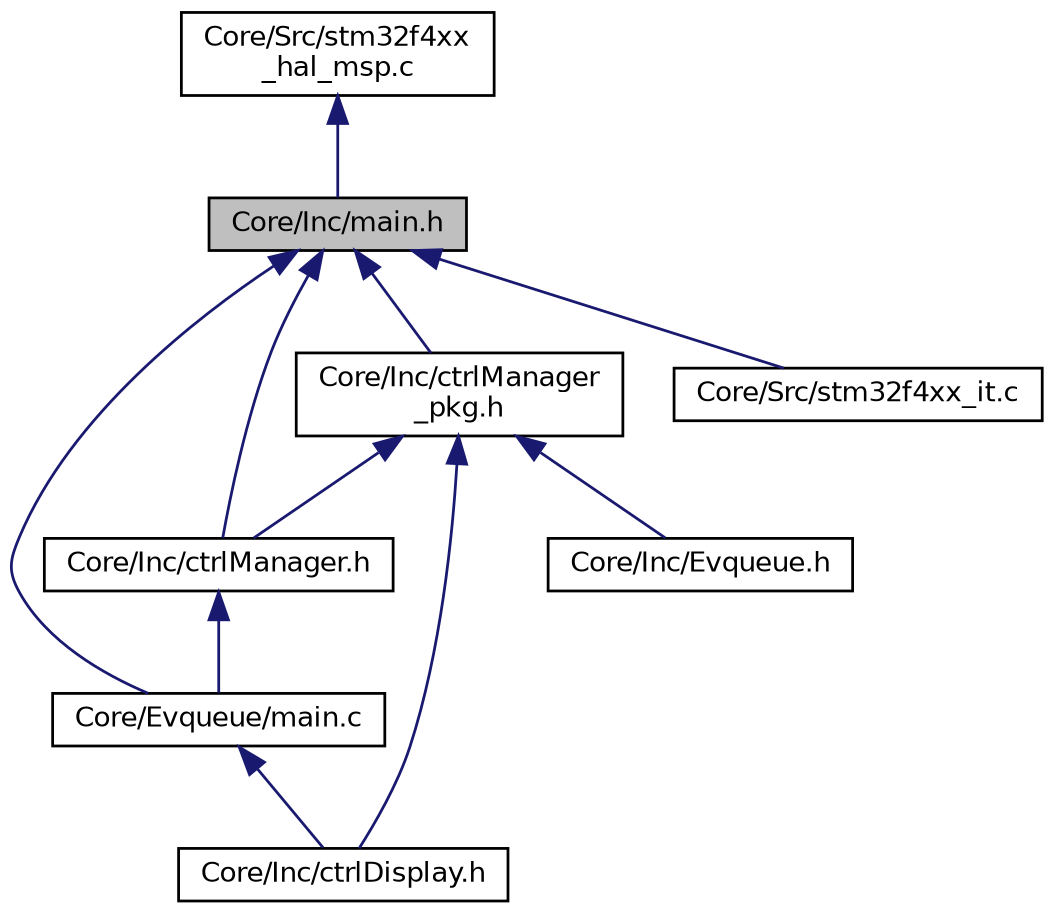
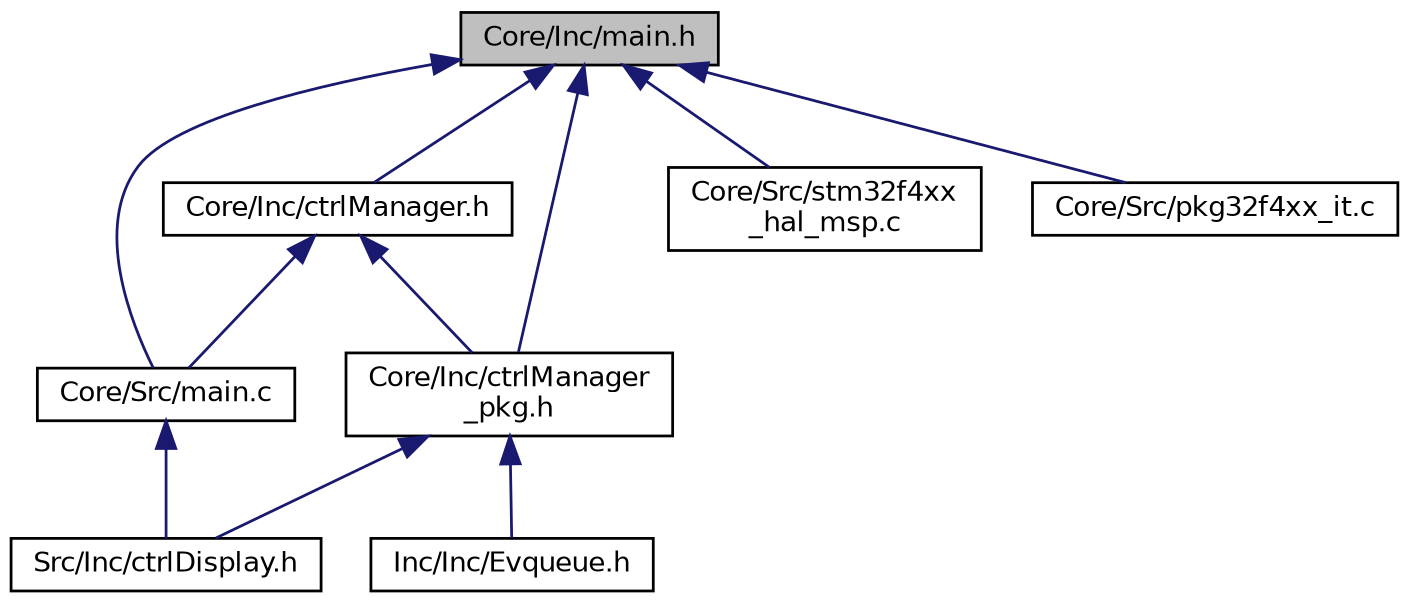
(338, 161) -> (708, 124)
(858, 394) -> (1215, 209)
(316, 495) -> (426, 305)
(700, 565) -> (512, 565)
(219, 720) -> (166, 394)
(343, 875) -> (166, 565)
